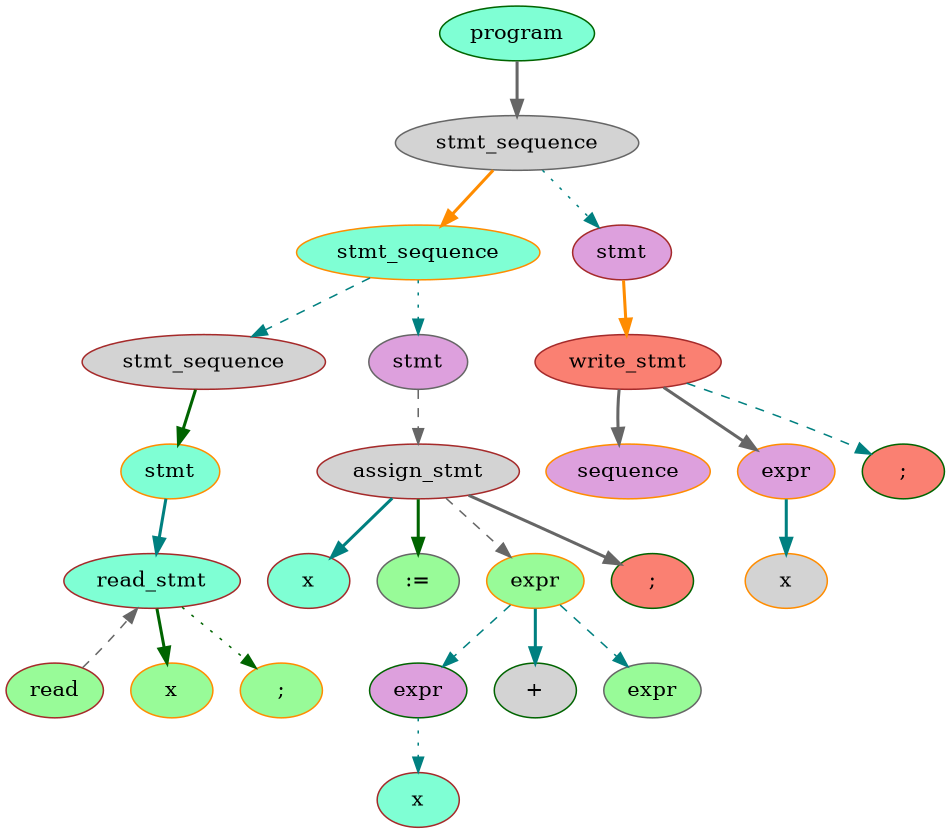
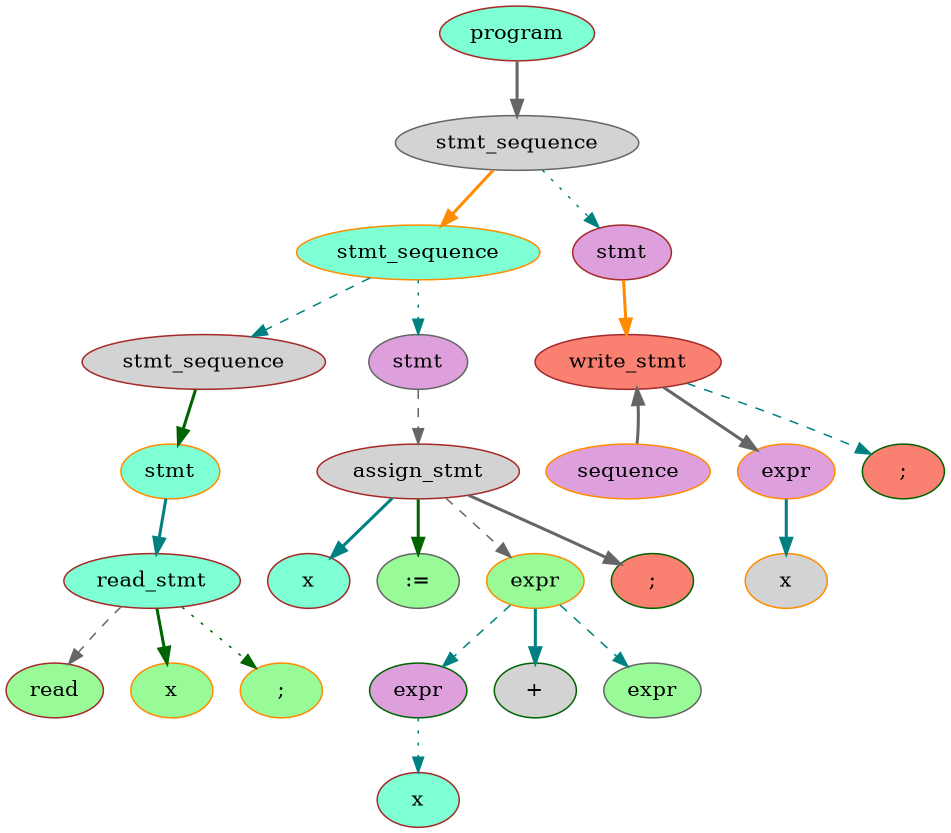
(517, 33) -> (517, 33)
(618, 409) -> (638, 424)
(106, 644) -> (99, 629)
